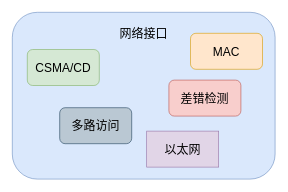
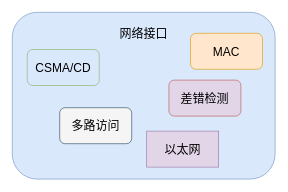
(63, 68) -> (63, 68)
(205, 98) -> (205, 98)
(96, 126) -> (96, 126)
